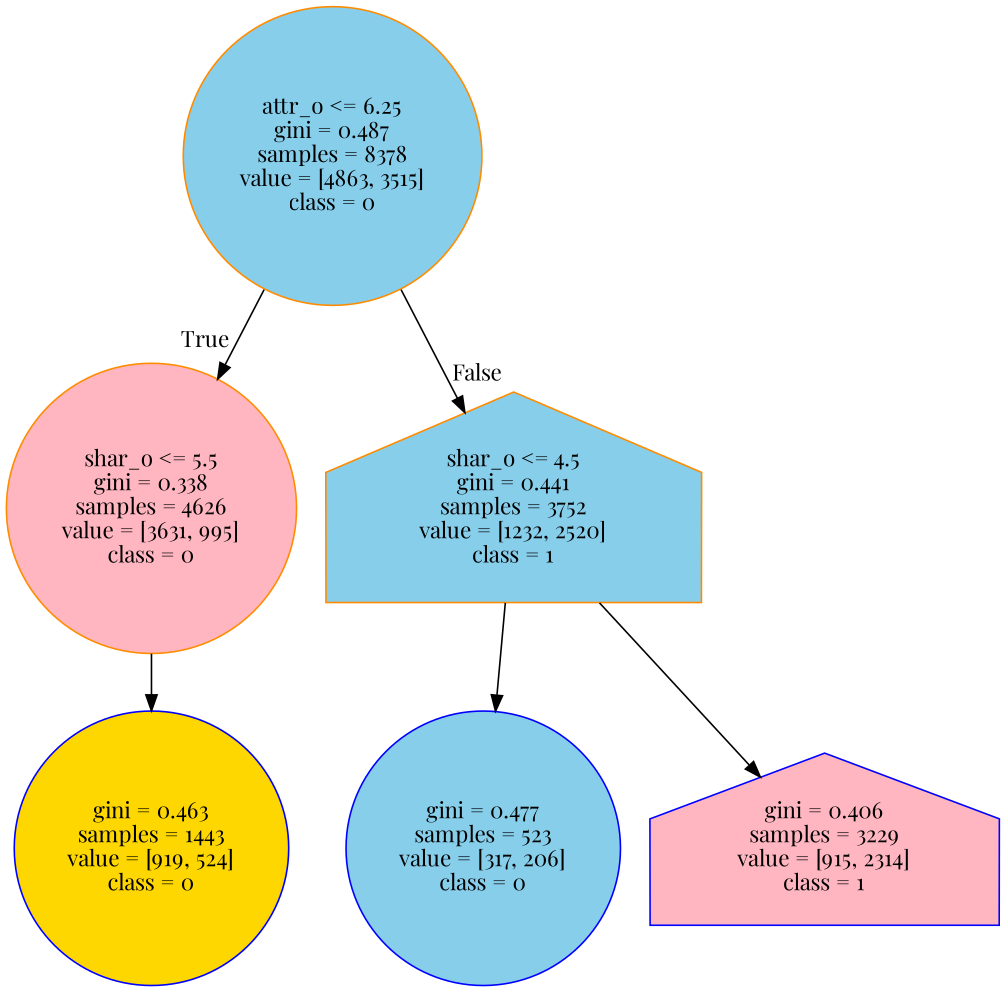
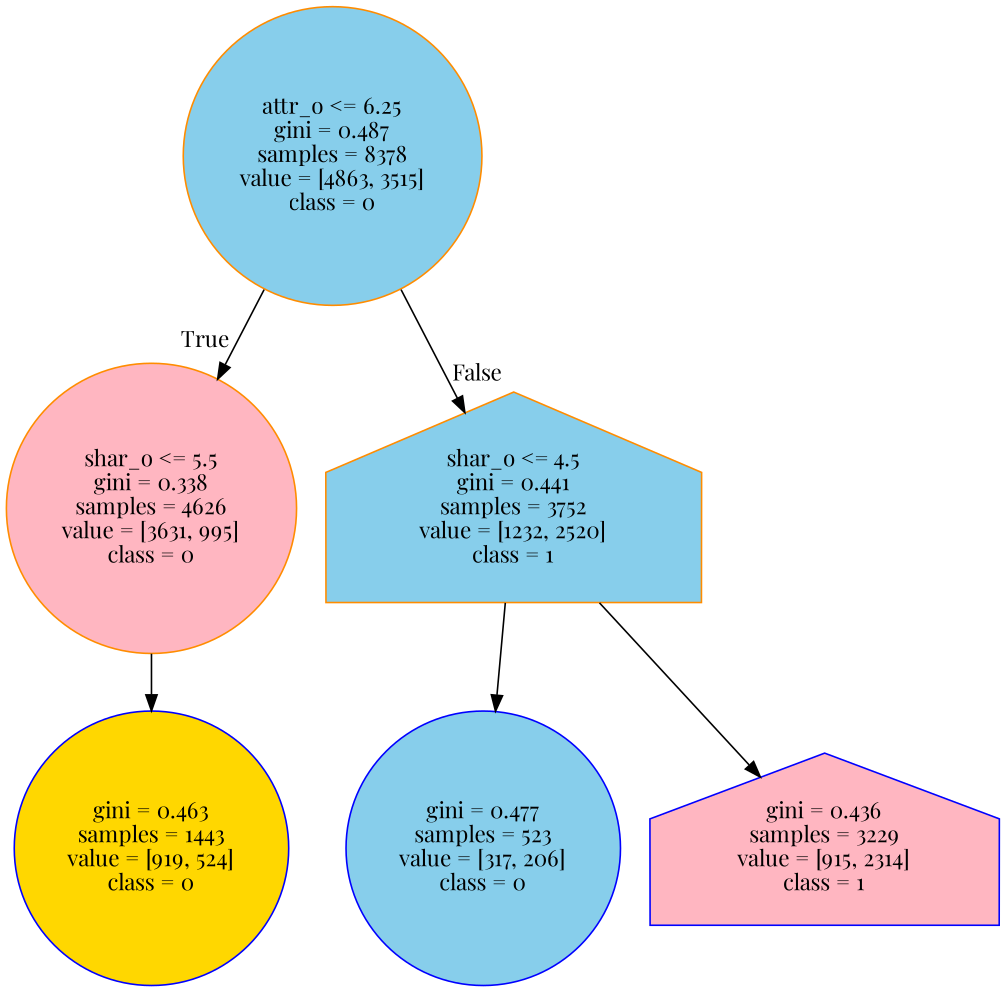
(825, 848) -> (825, 848)
